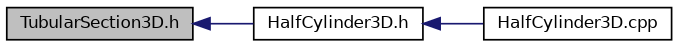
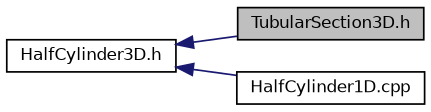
(232, 24) -> (215, 39)
(578, 24) -> (331, 88)
